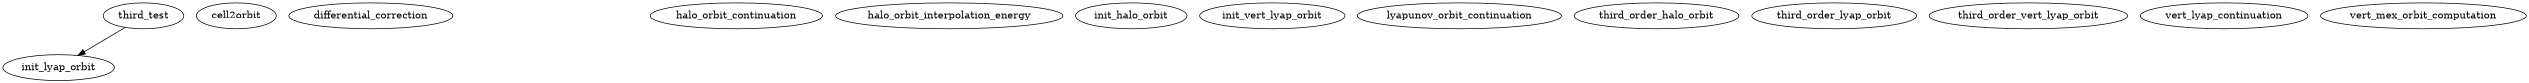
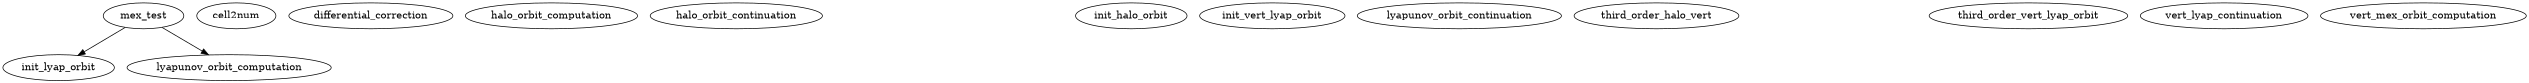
(144, 16) -> (144, 16)
(236, 16) -> (236, 16)
none -> (551, 16)
(949, 16) -> none
(1657, 16) -> (1657, 16)
(1834, 16) -> none
none -> (229, 68)
